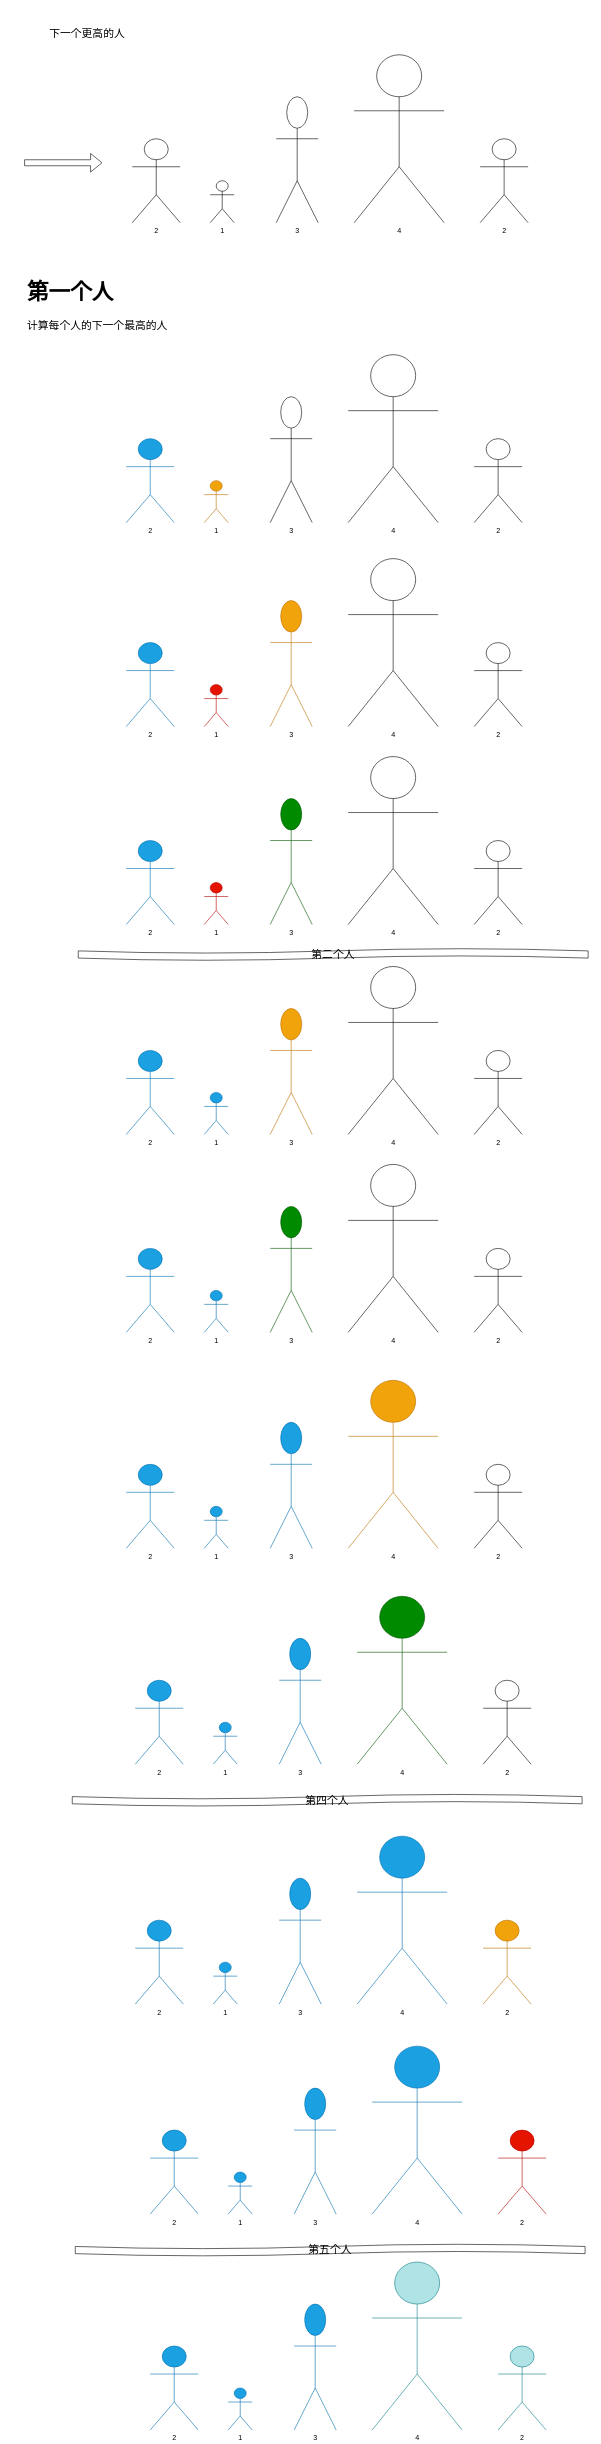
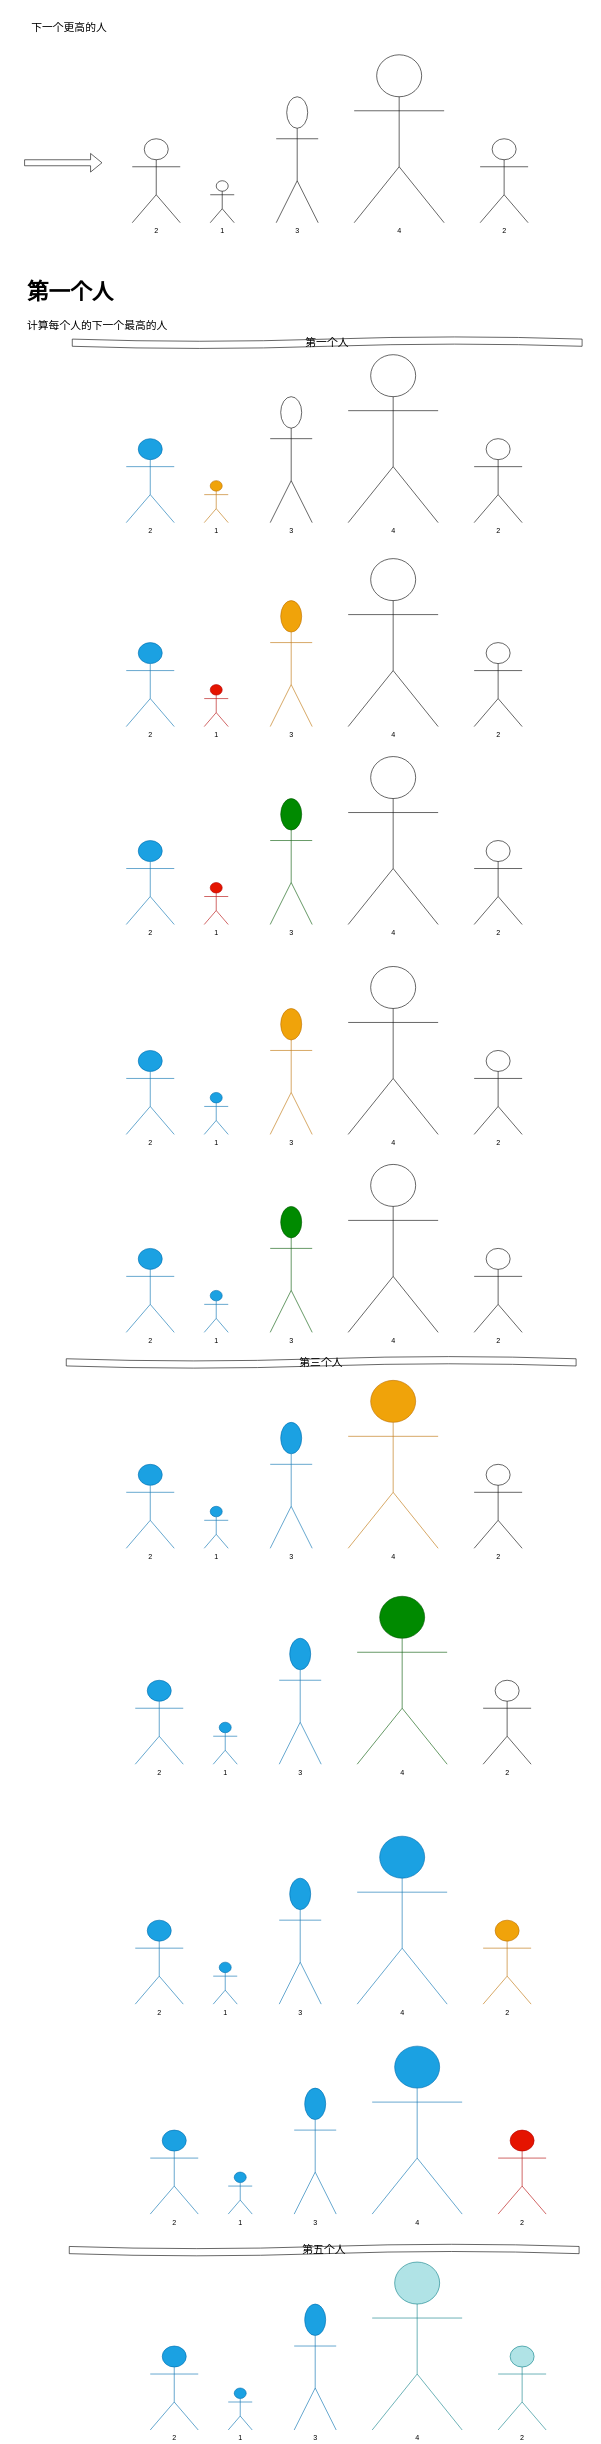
(87, 33) -> (69, 27)
none -> (327, 342)
(333, 954) -> none
none -> (321, 1362)
(327, 1800) -> none
(330, 2250) -> (324, 2250)
